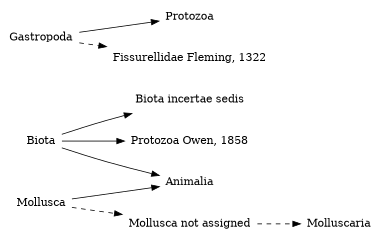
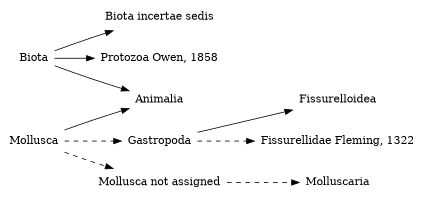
(190, 17) -> (338, 100)
none -> (89, 141)
